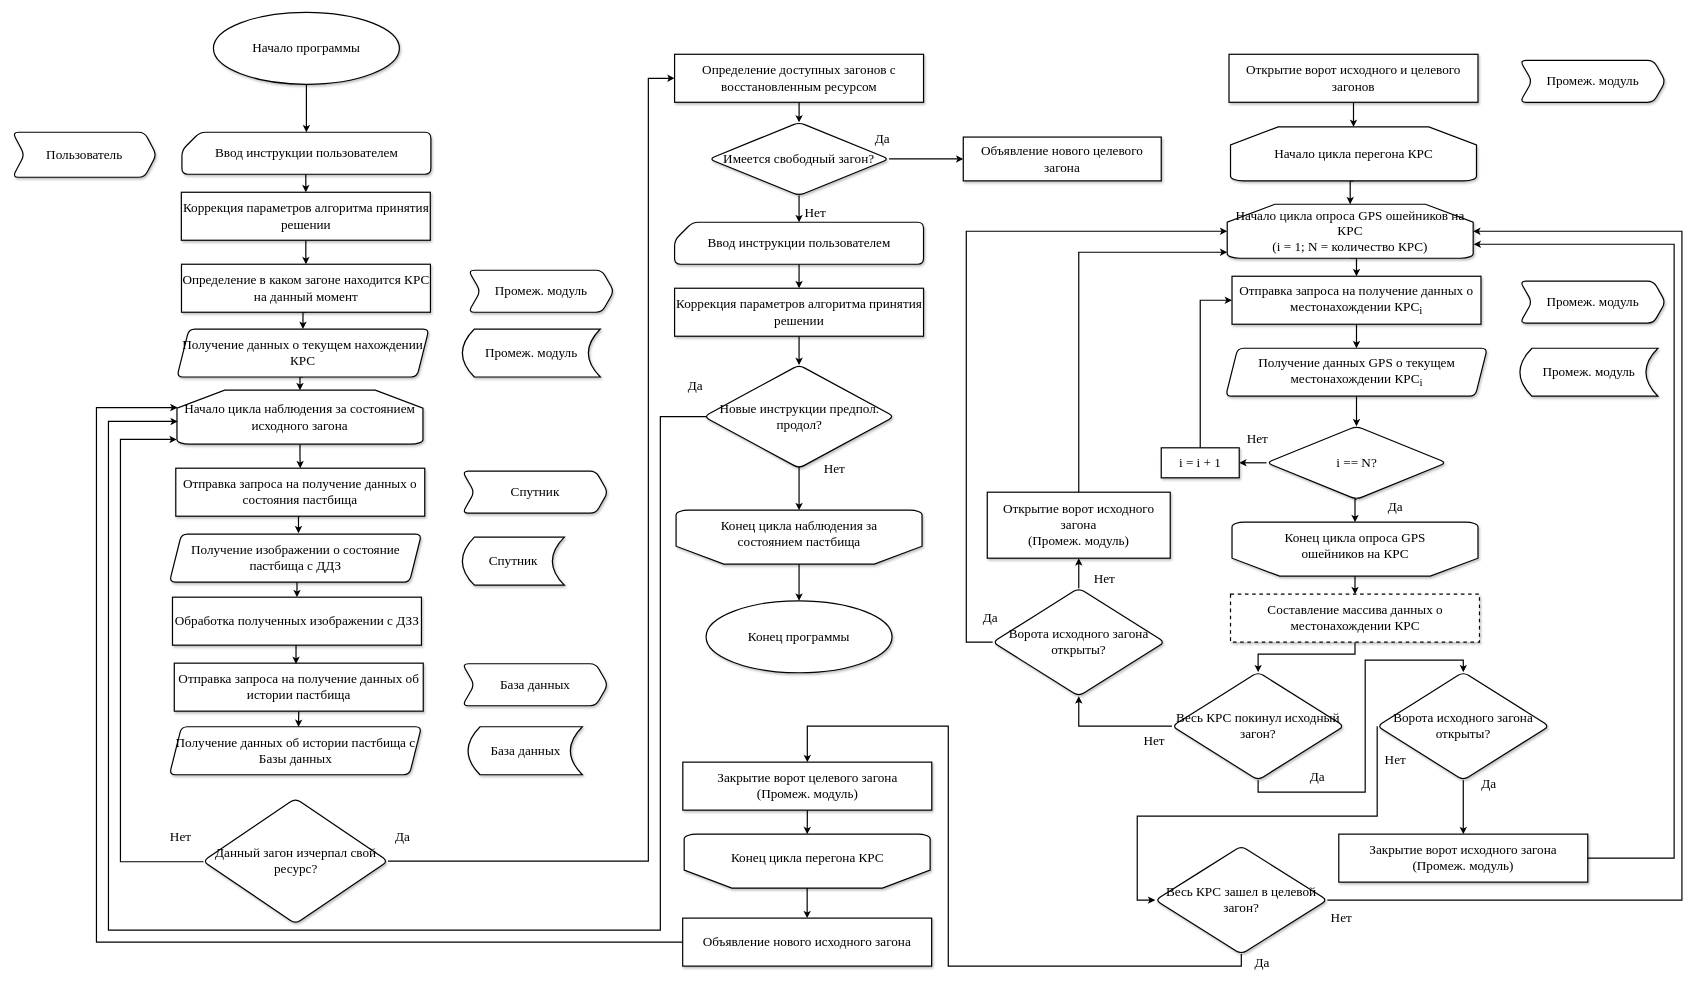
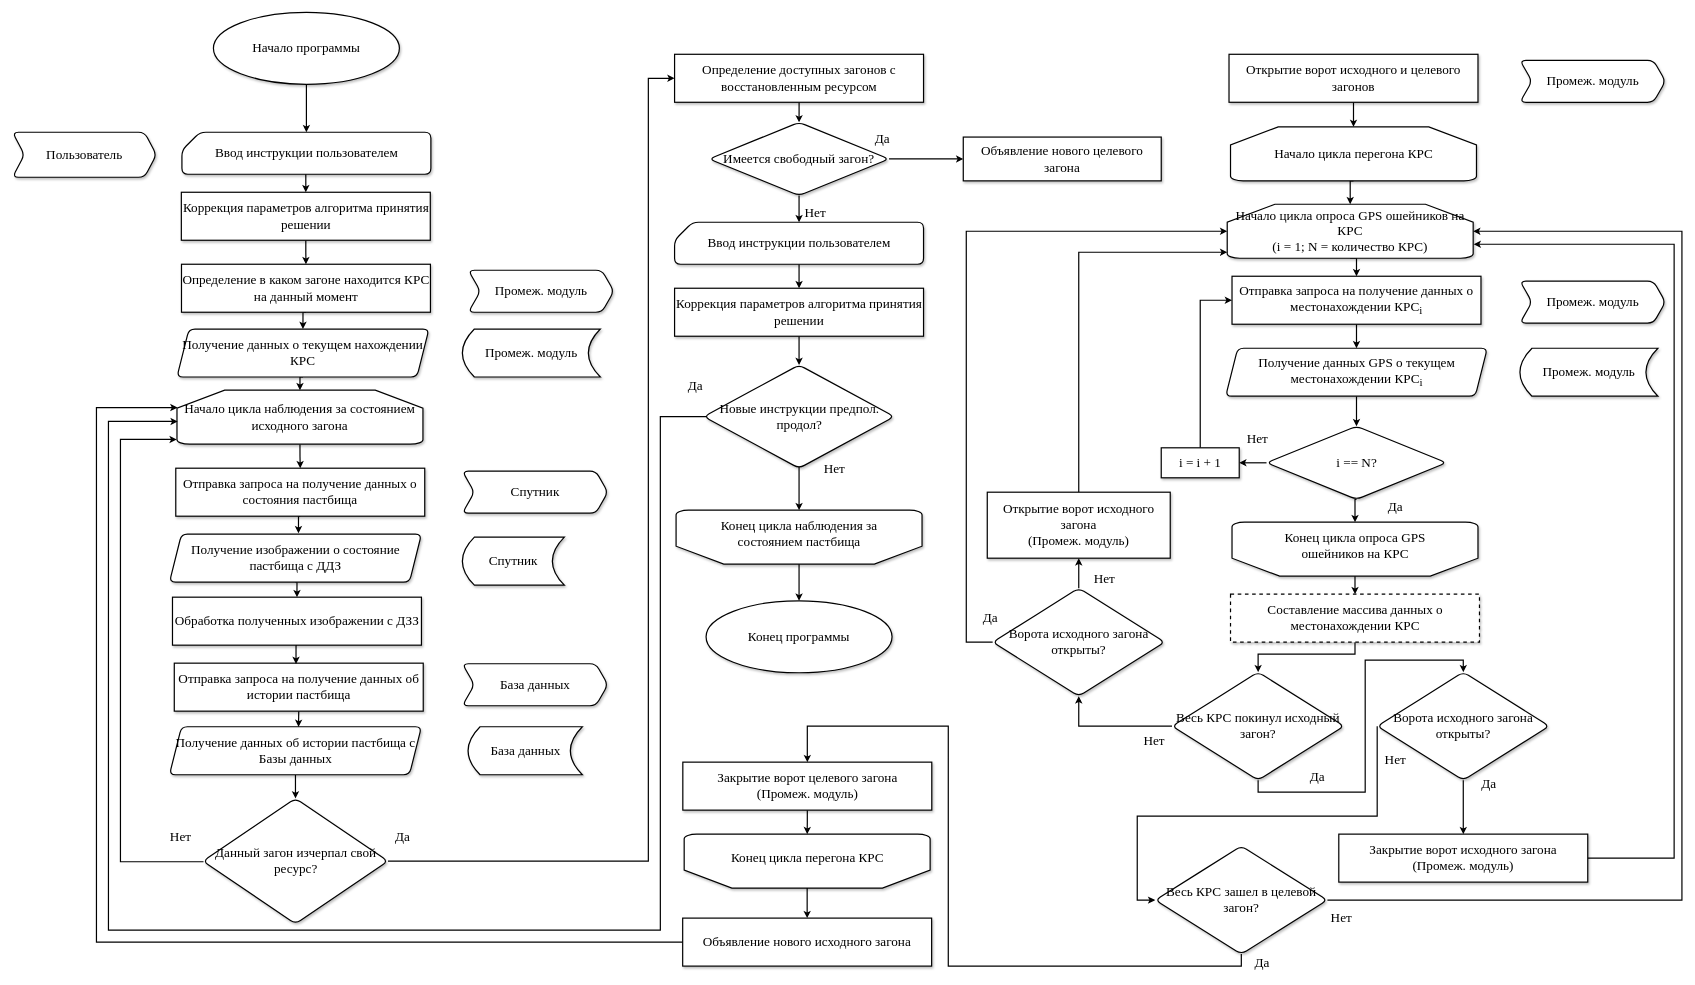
none -> (295, 784)
